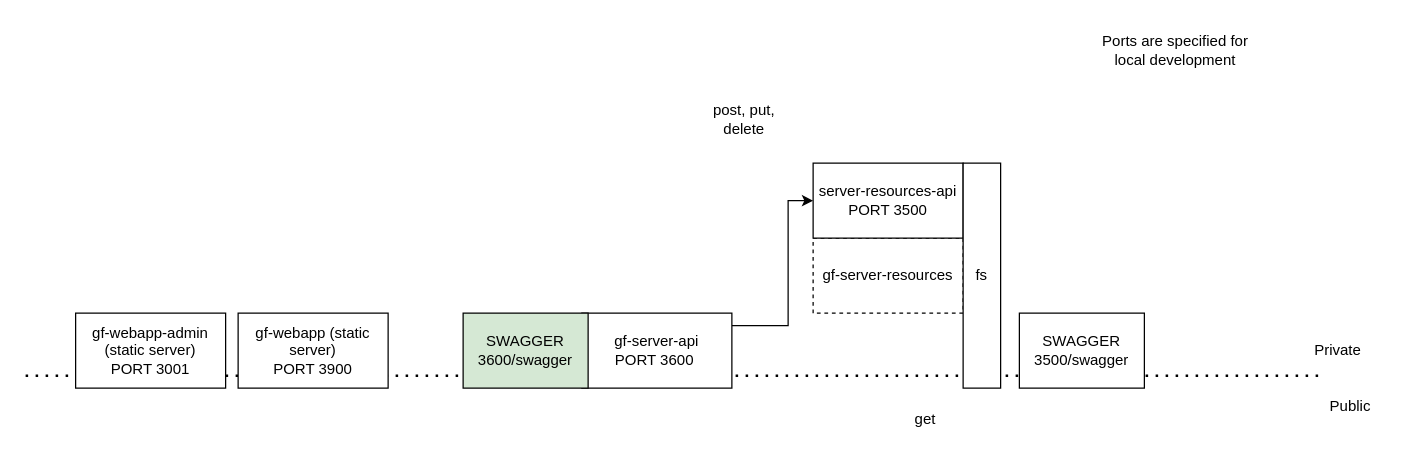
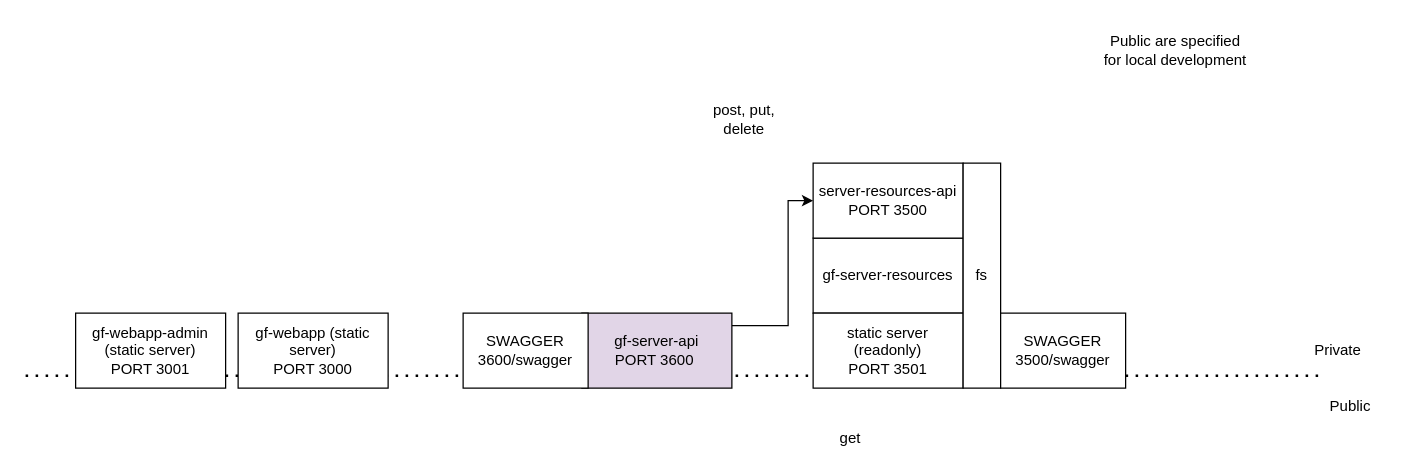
(1176, 51) -> (1176, 51)
(888, 276) -> (888, 276)
(313, 351) -> (313, 351)
(526, 351) -> (526, 351)
(657, 351) -> (657, 351)
none -> (888, 351)
(1082, 351) -> (1063, 351)
(926, 419) -> (851, 438)
